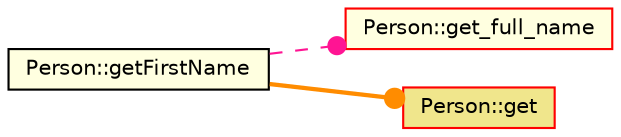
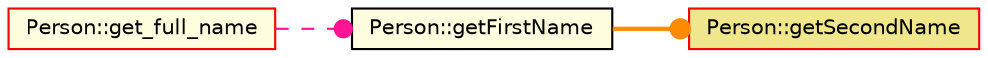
(299, 50) -> (305, 29)
(479, 108) -> (834, 29)
